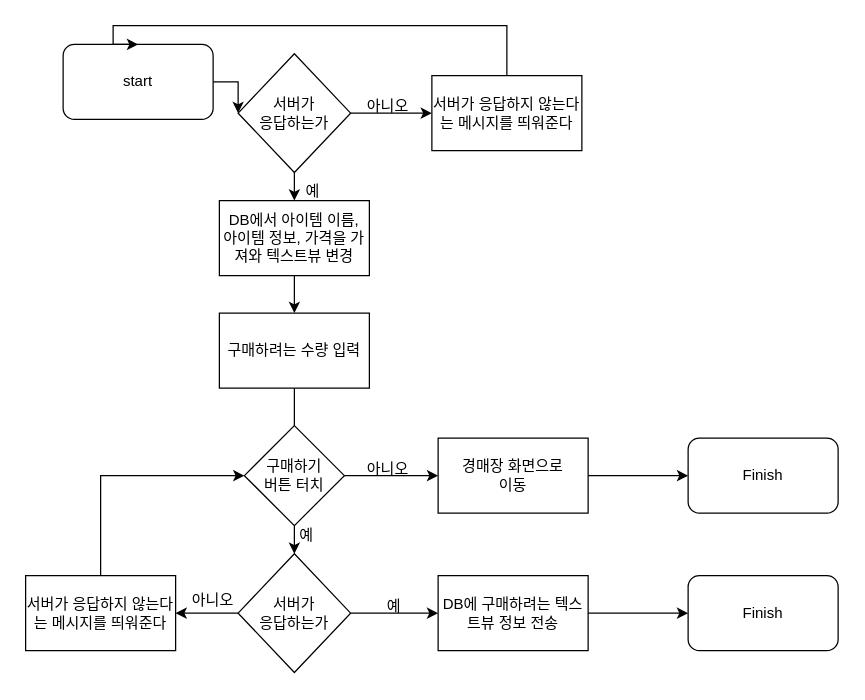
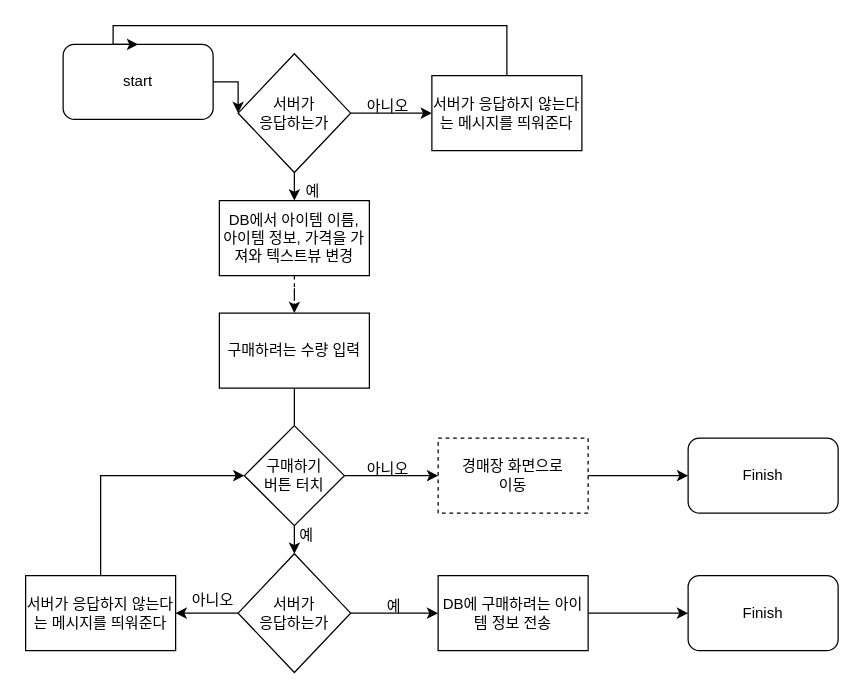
(294, 283) -> (294, 283)
(513, 476) -> (513, 476)
(513, 613) -> (513, 613)
